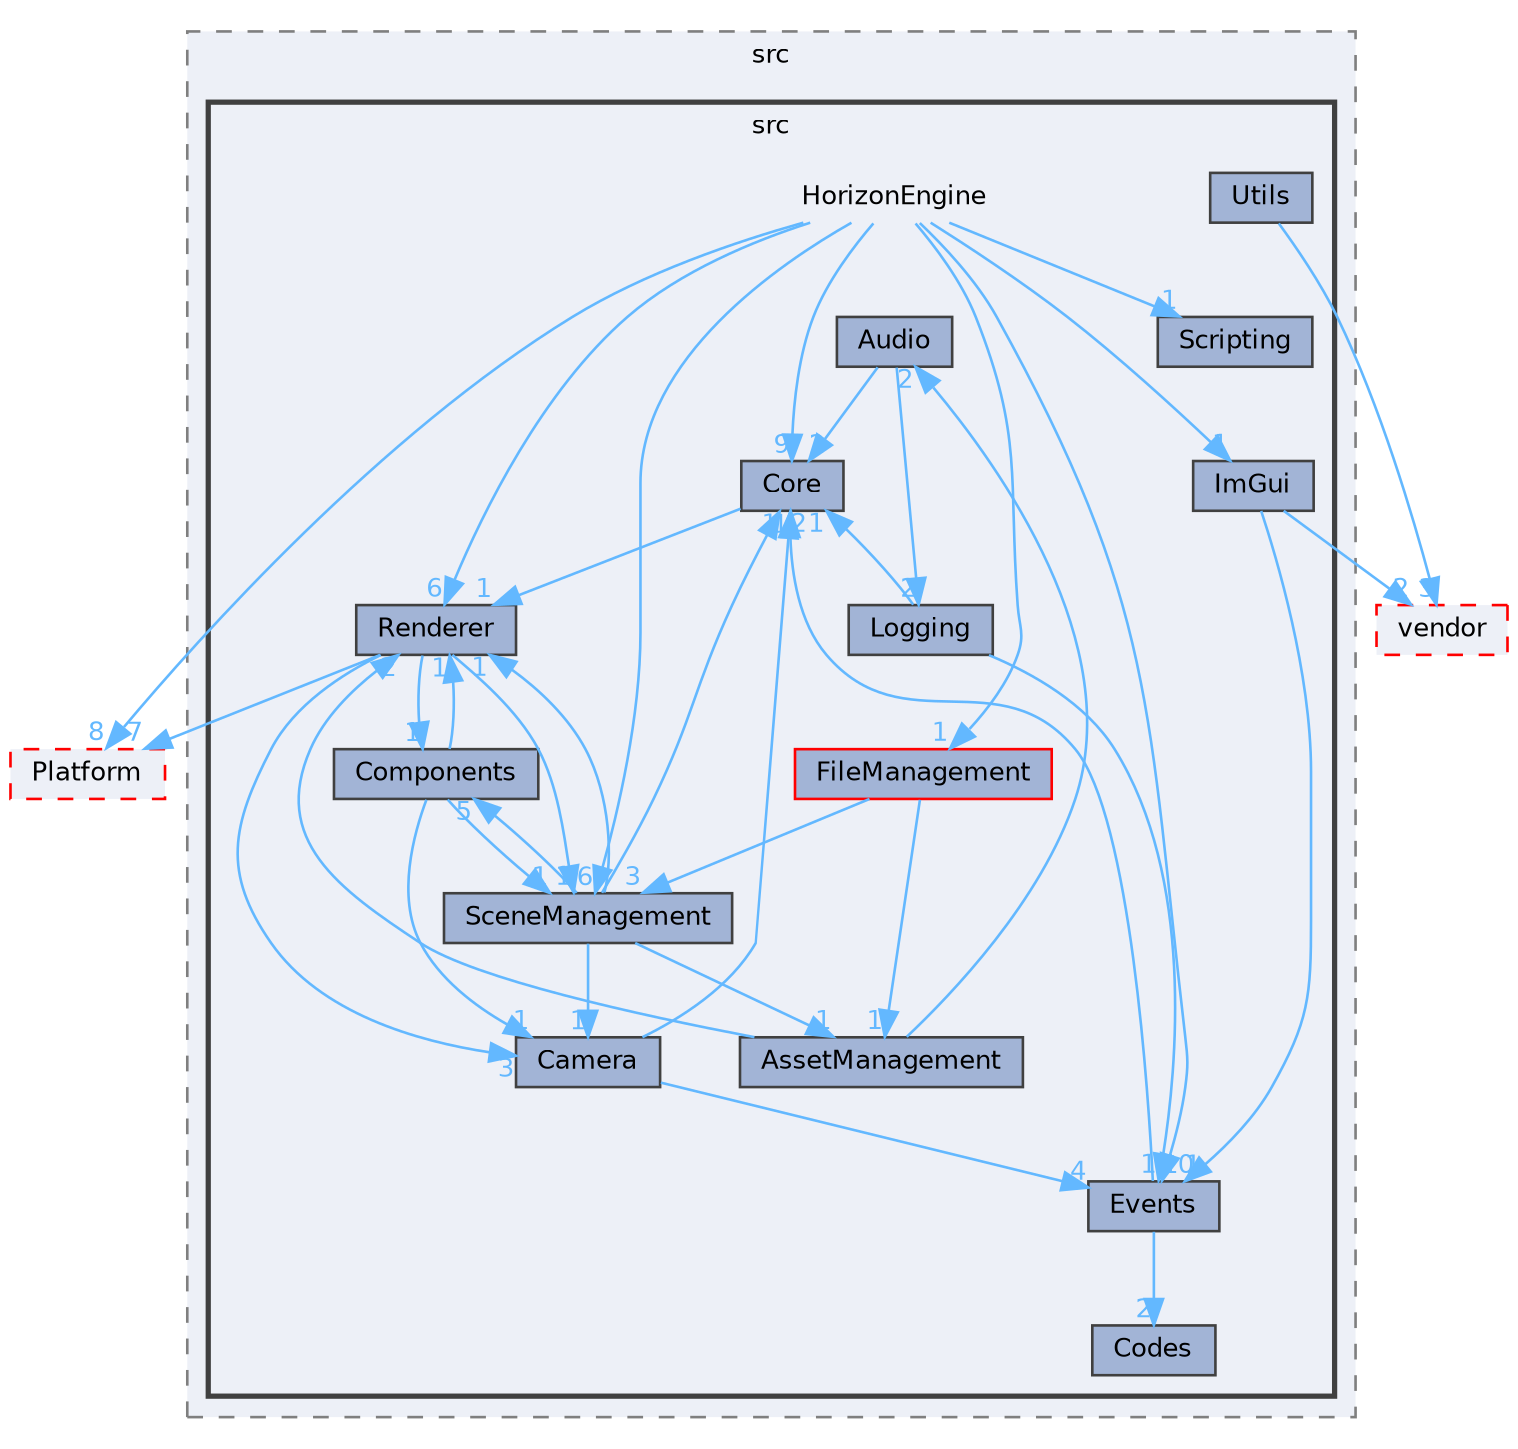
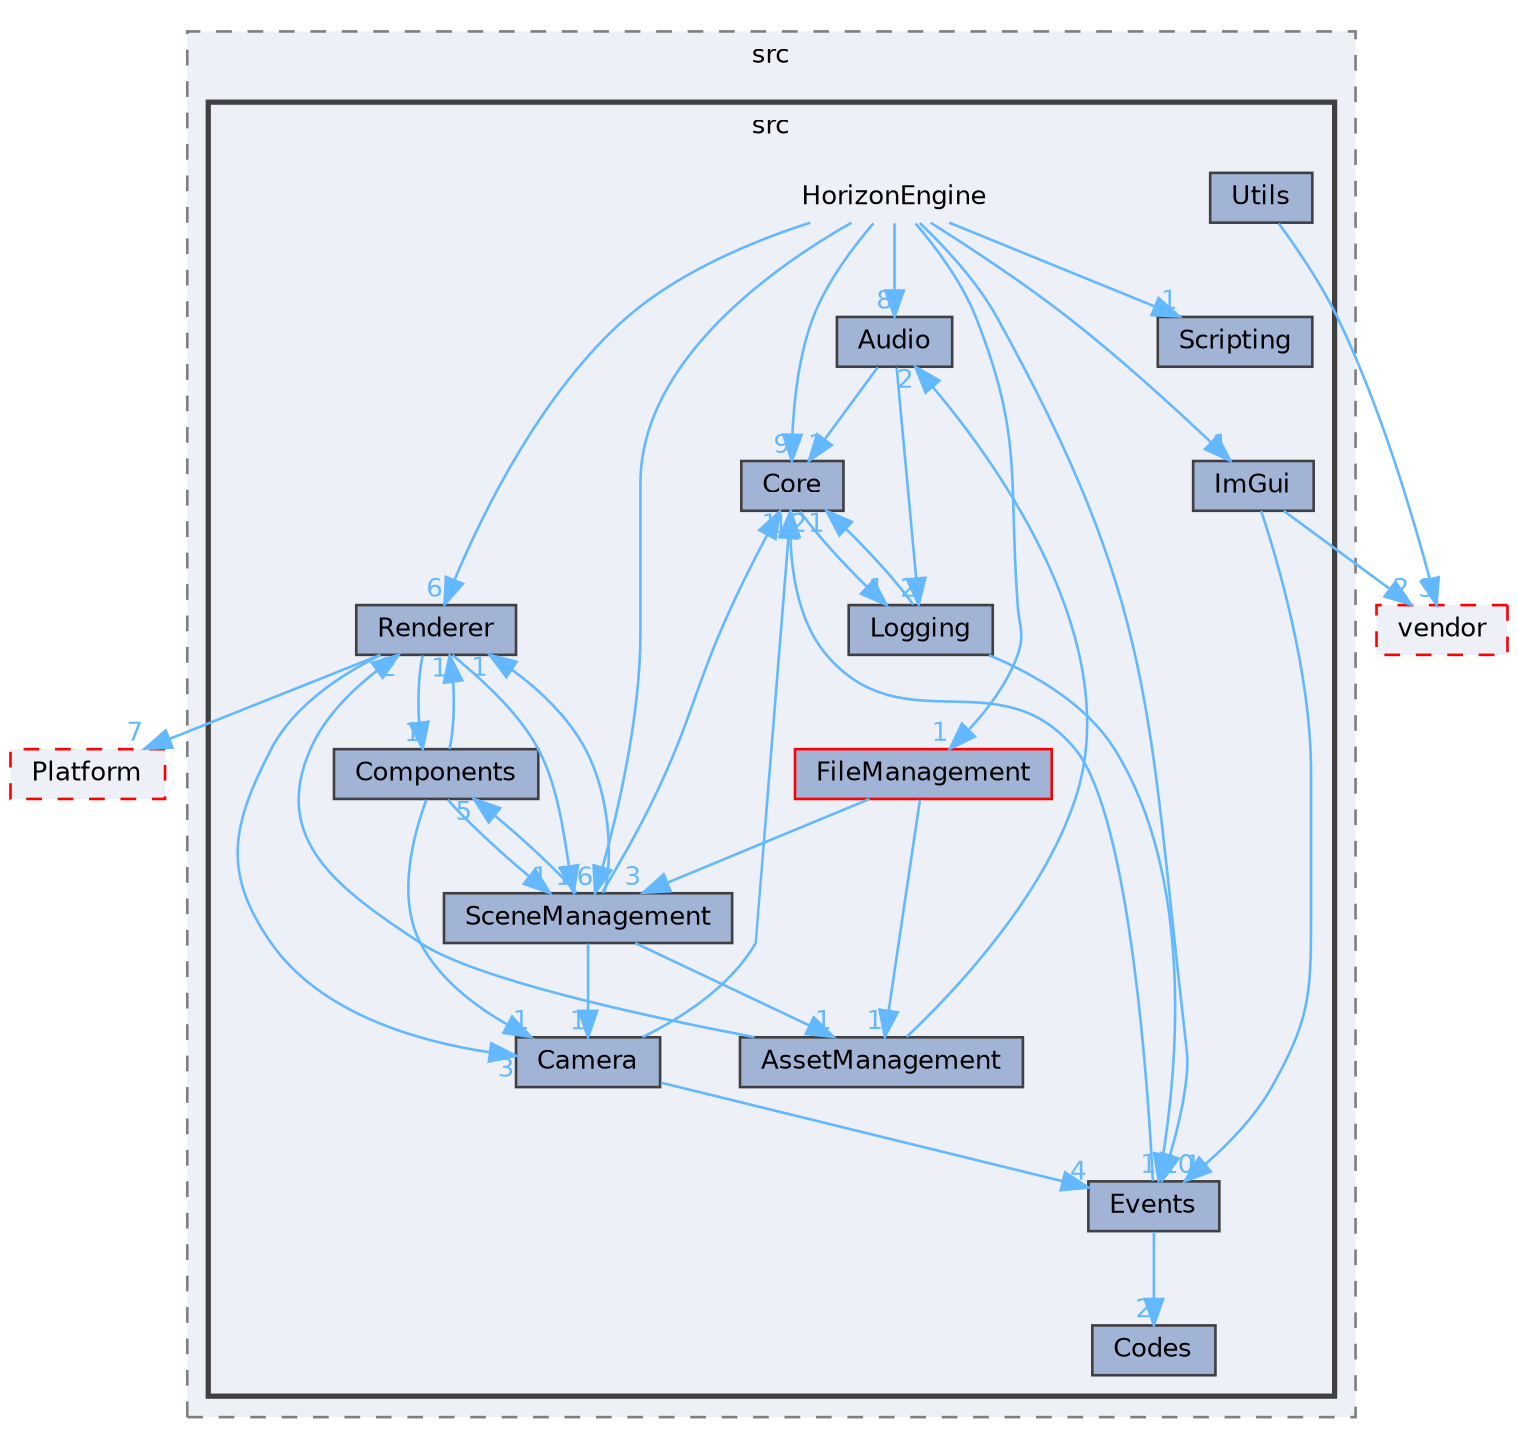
(427, 422) -> (895, 257)
(624, 554) -> (832, 550)
